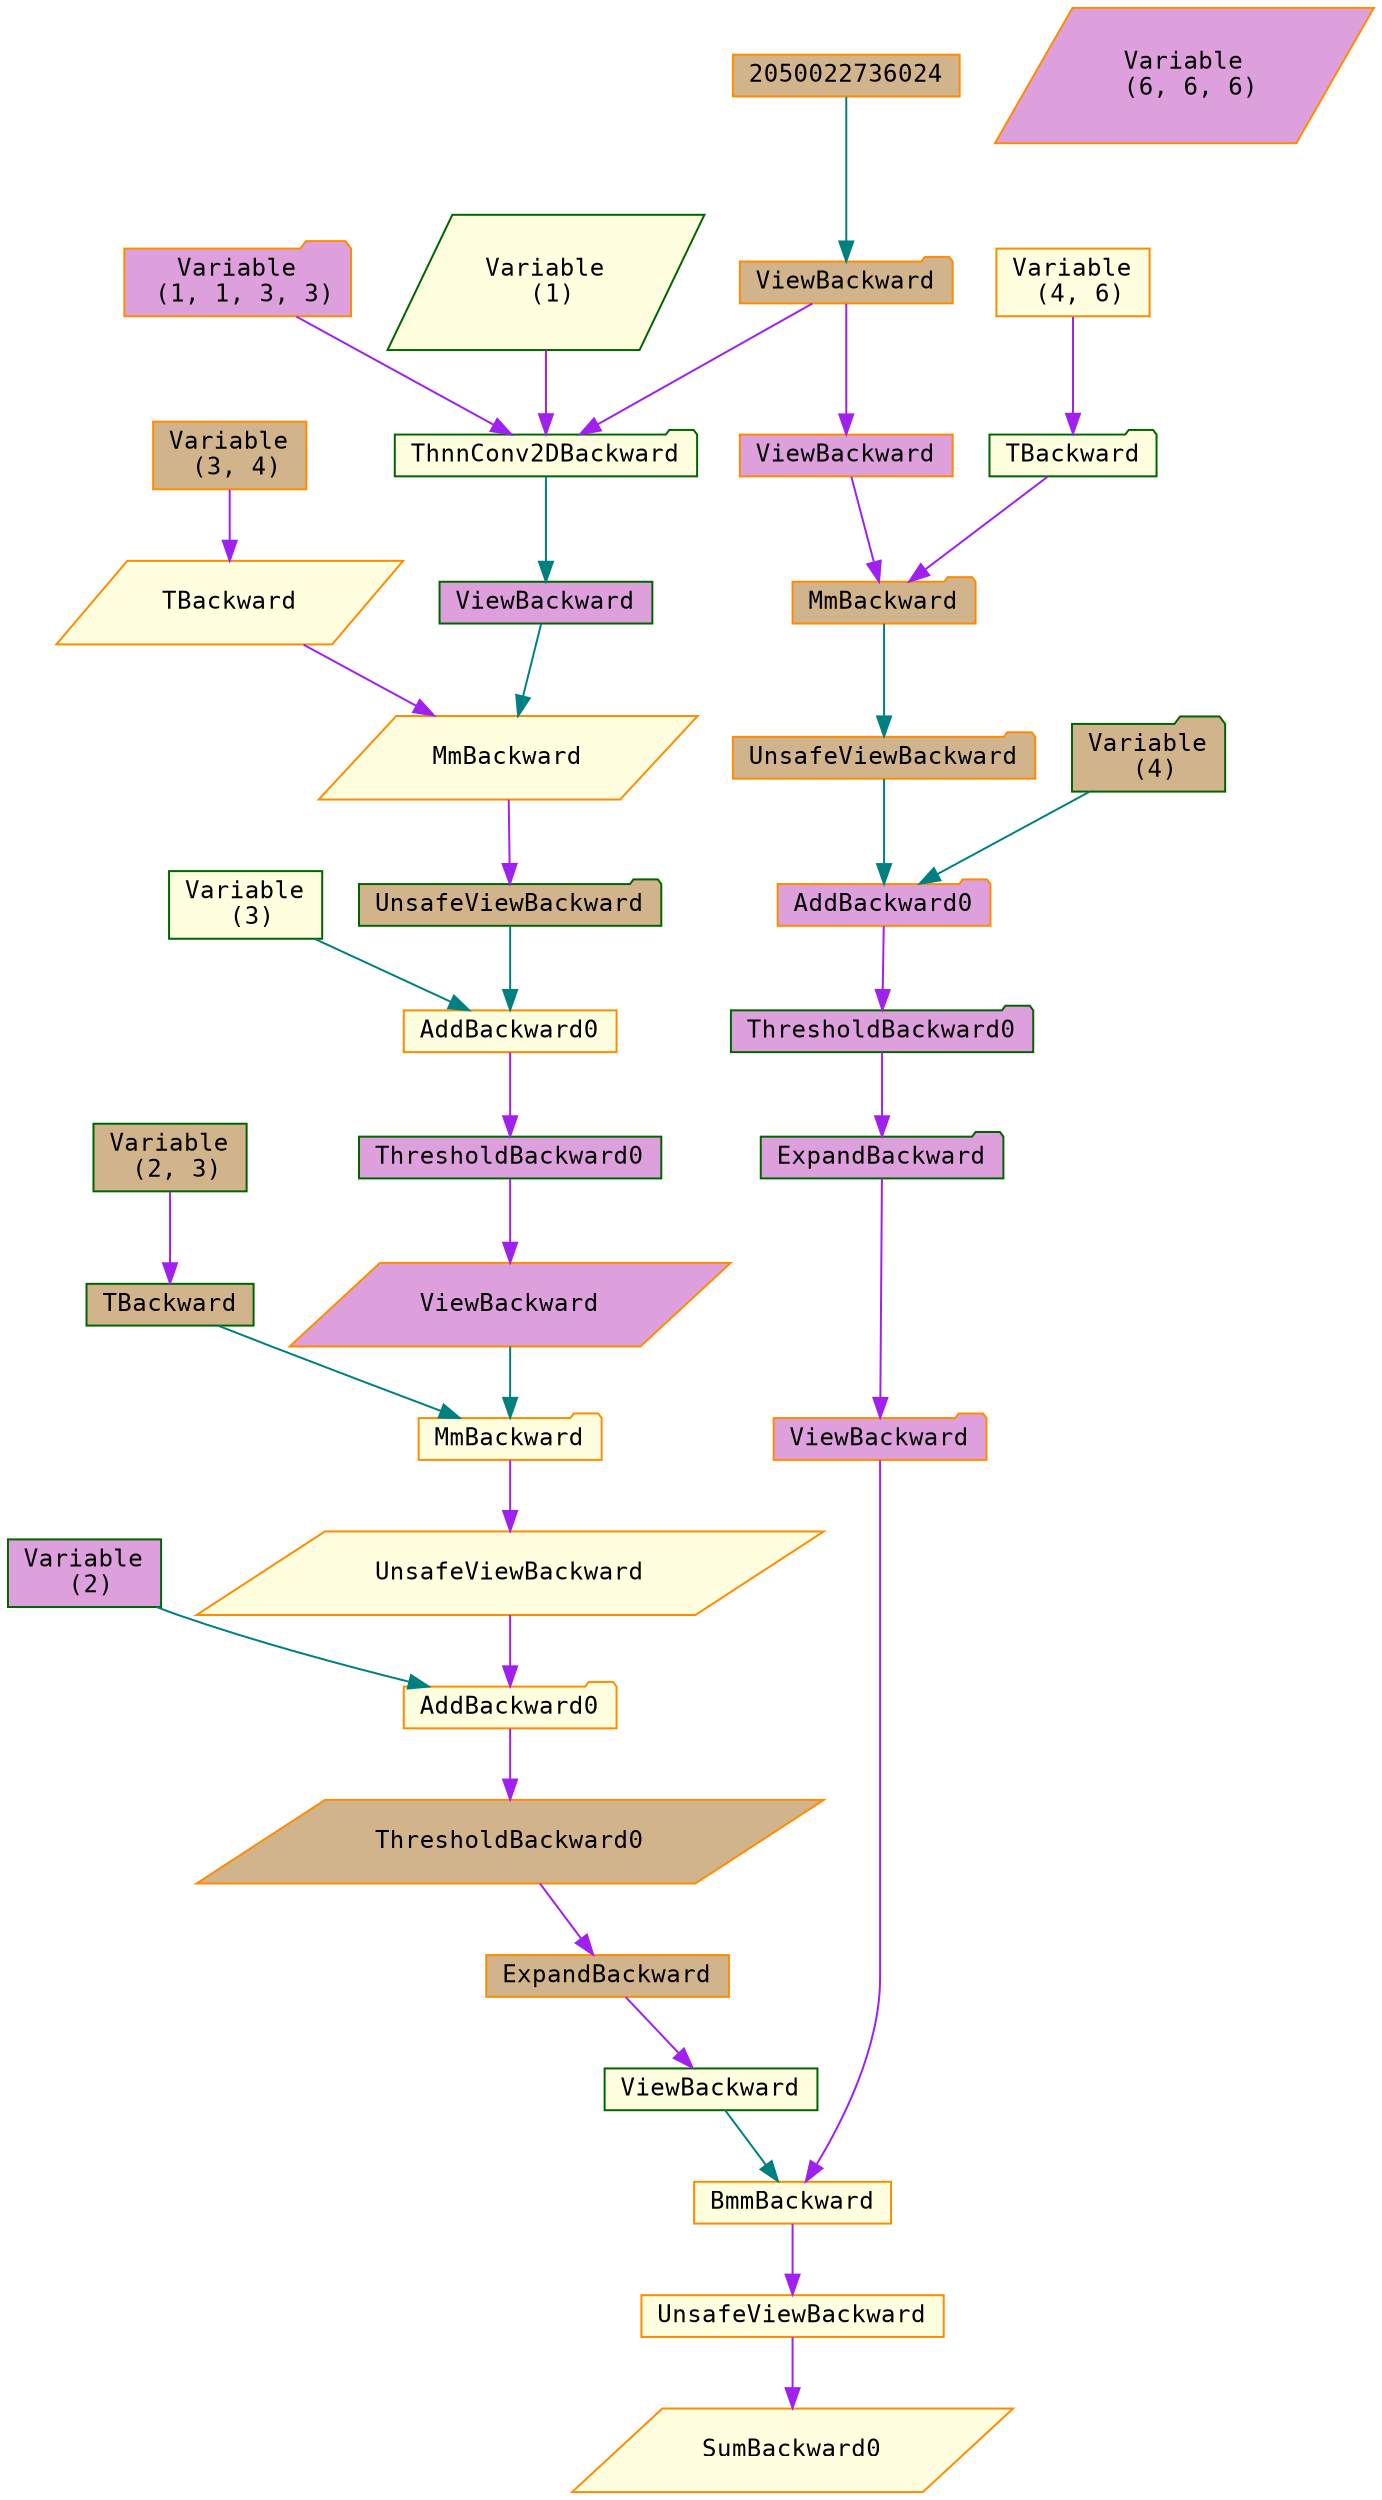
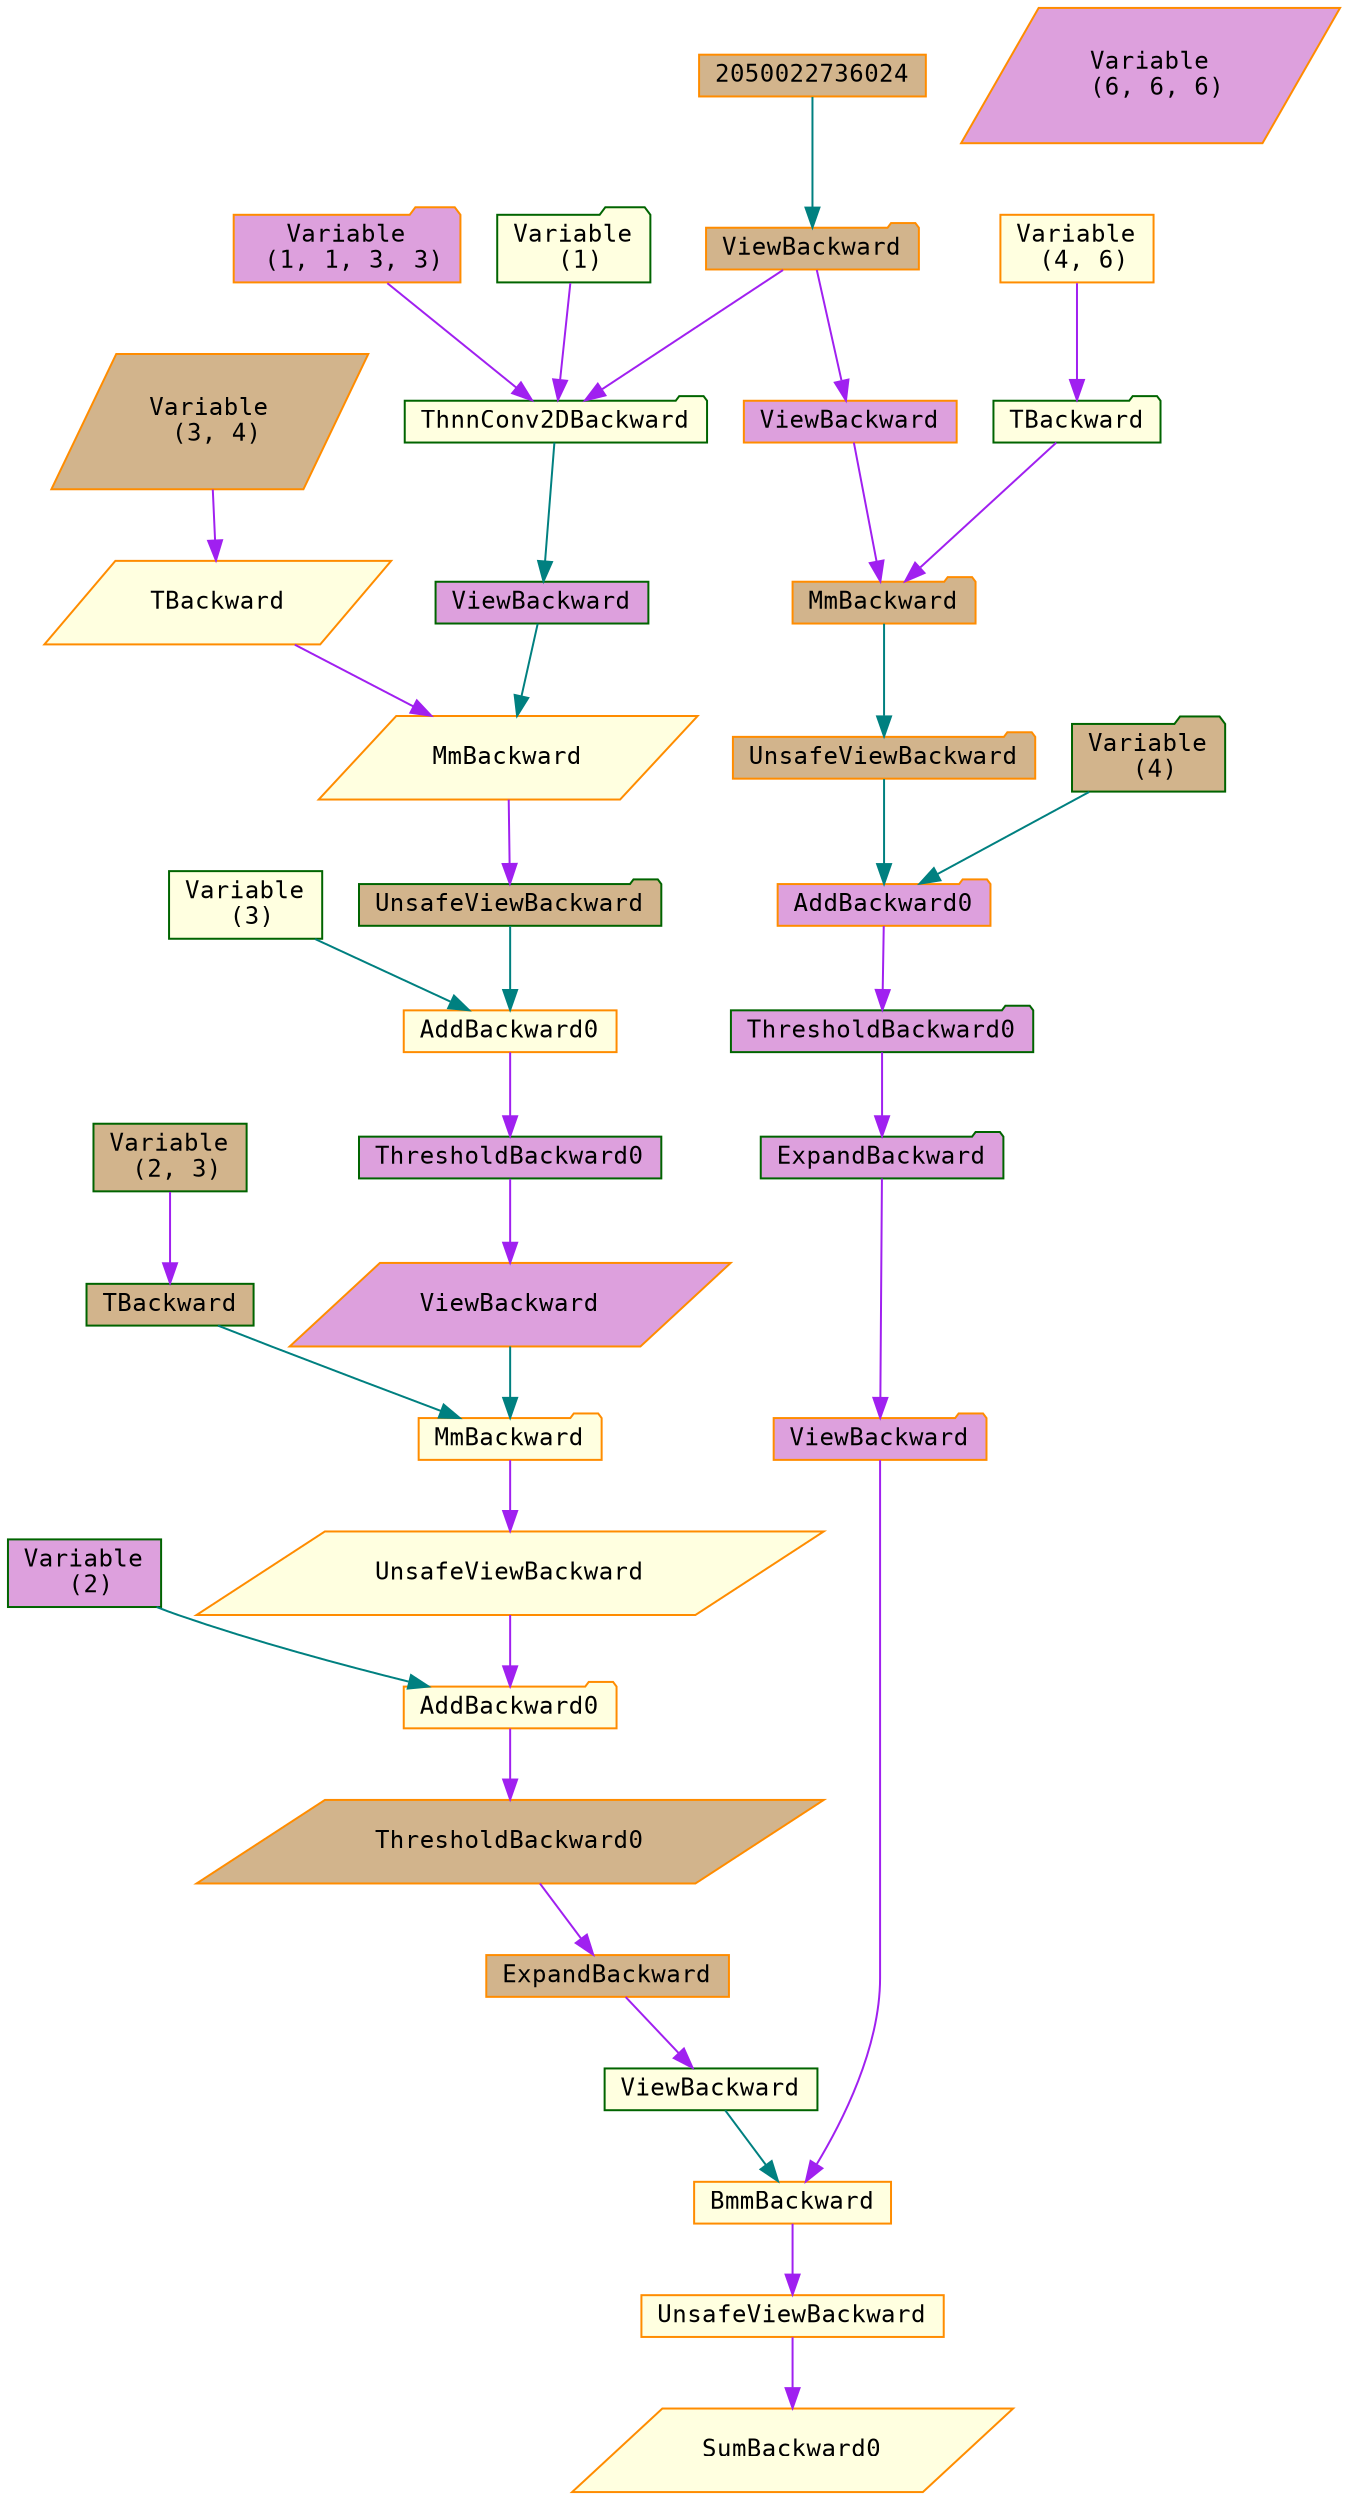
(546, 282) -> (574, 249)
(230, 455) -> (210, 422)
